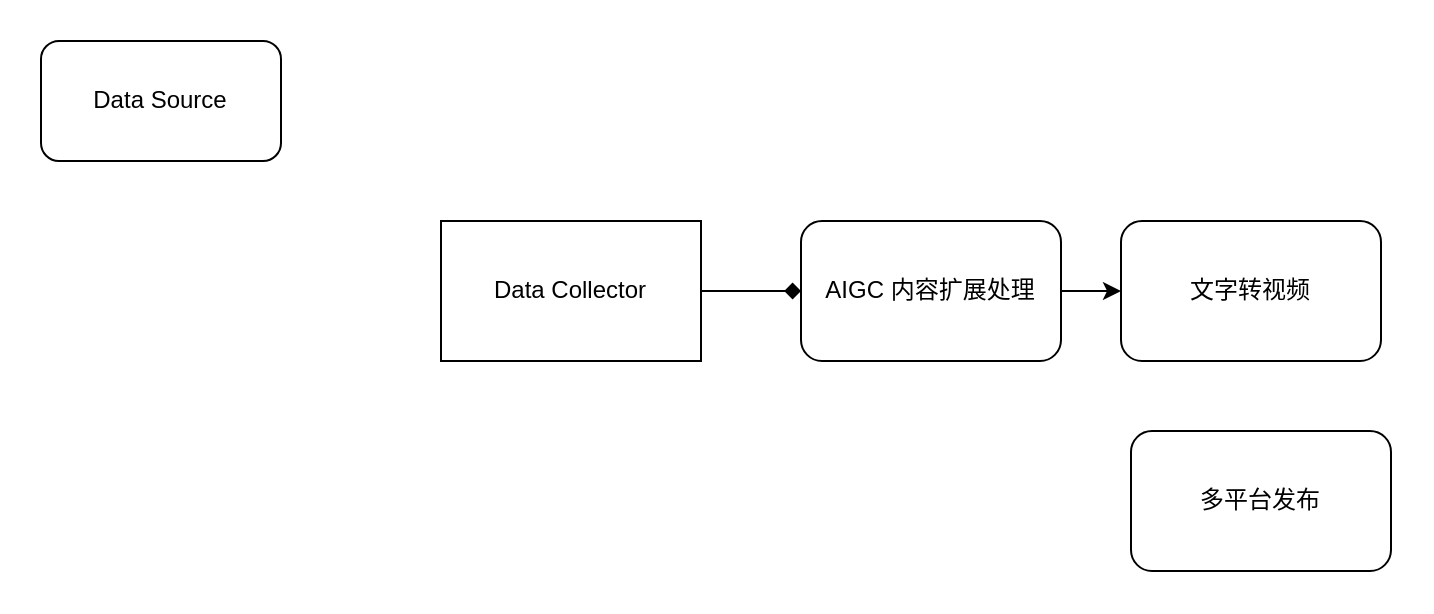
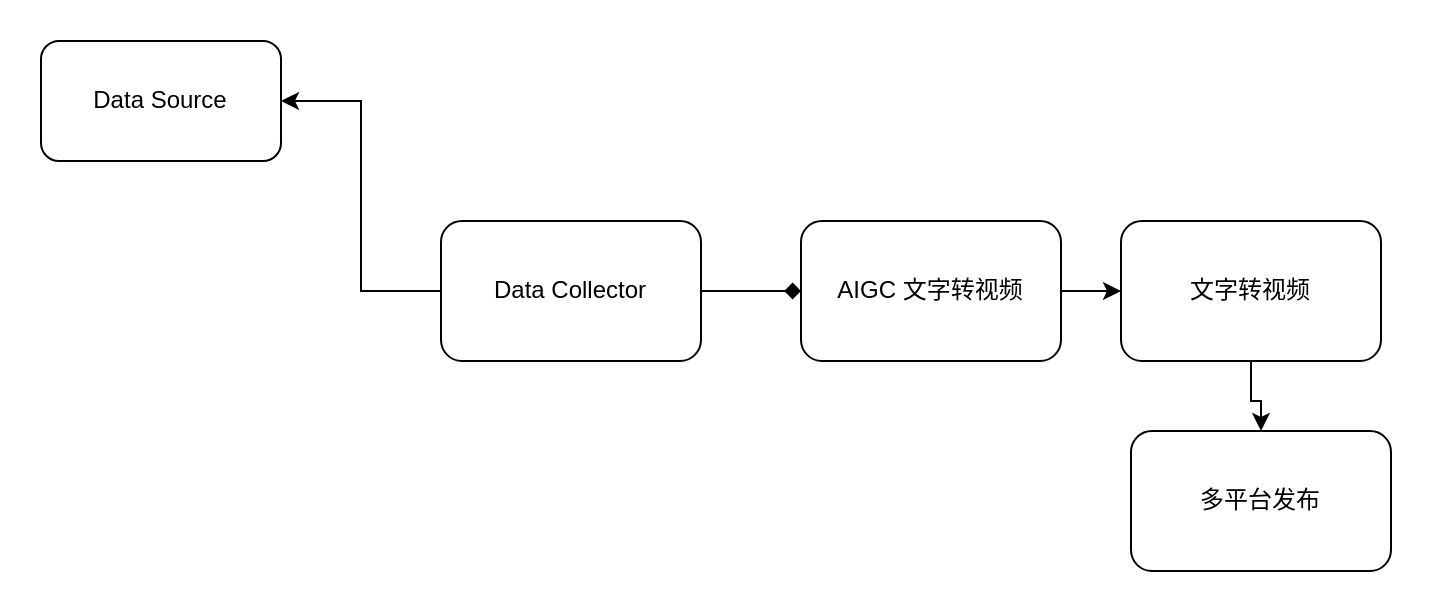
none -> (361, 203)
(571, 291) -> (571, 291)
(931, 291) -> (931, 291)
none -> (1251, 394)
